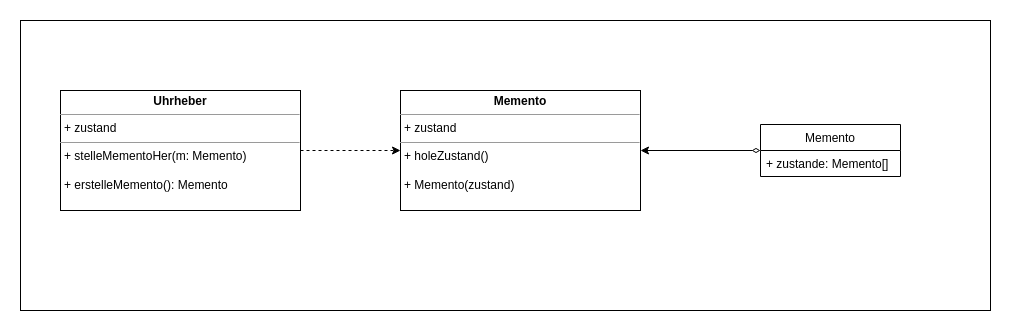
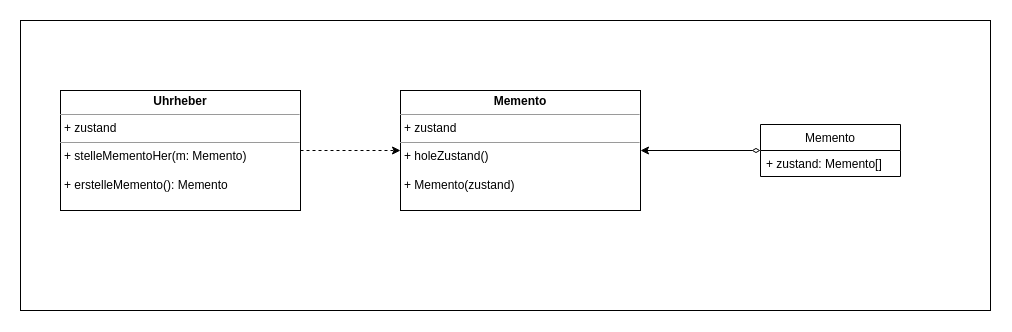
(832, 164) -> (829, 164)
